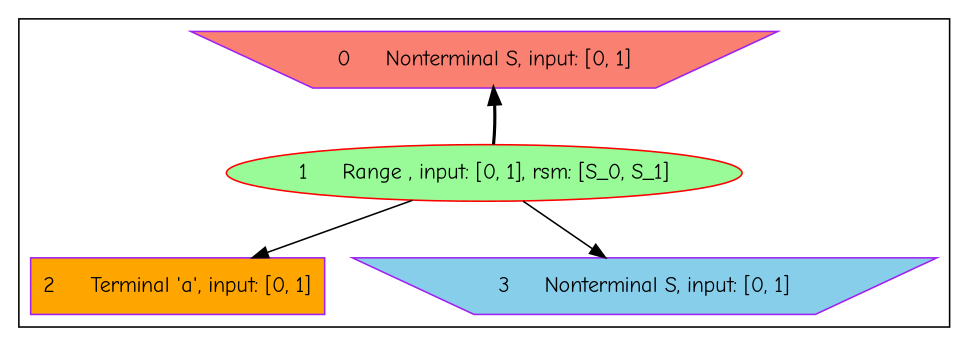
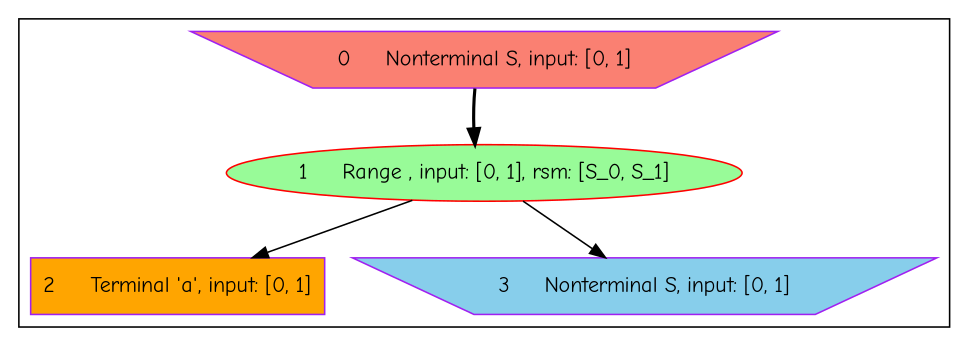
(495, 124) -> (474, 109)
